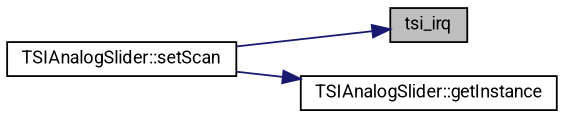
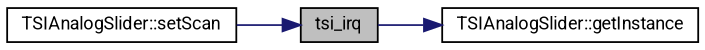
(260, 74) -> (401, 25)
